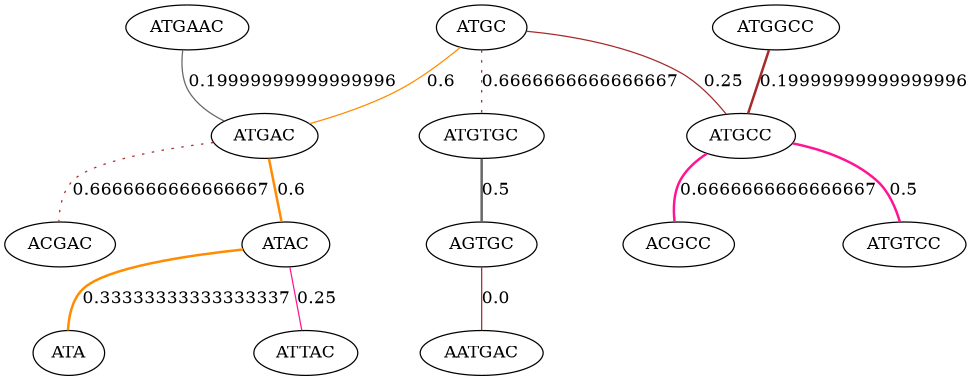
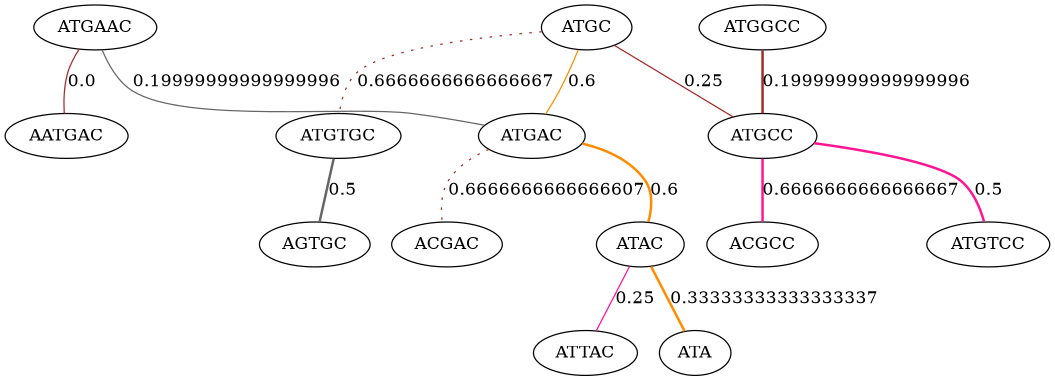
(171, 190) -> (547, 190)
(482, 299) -> (66, 80)
